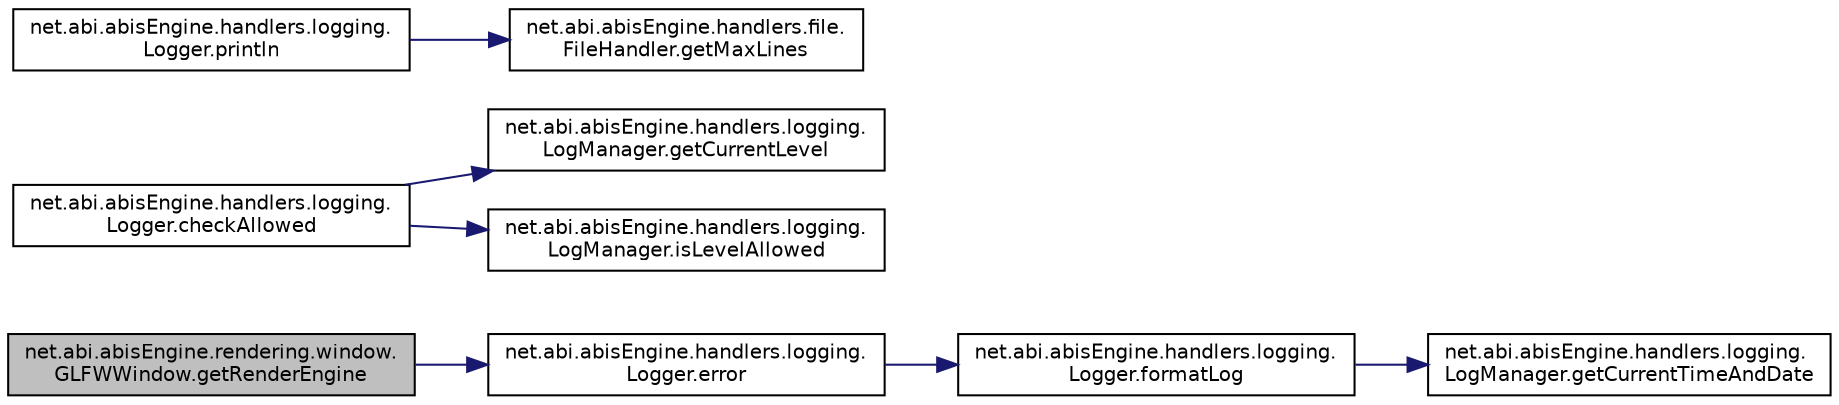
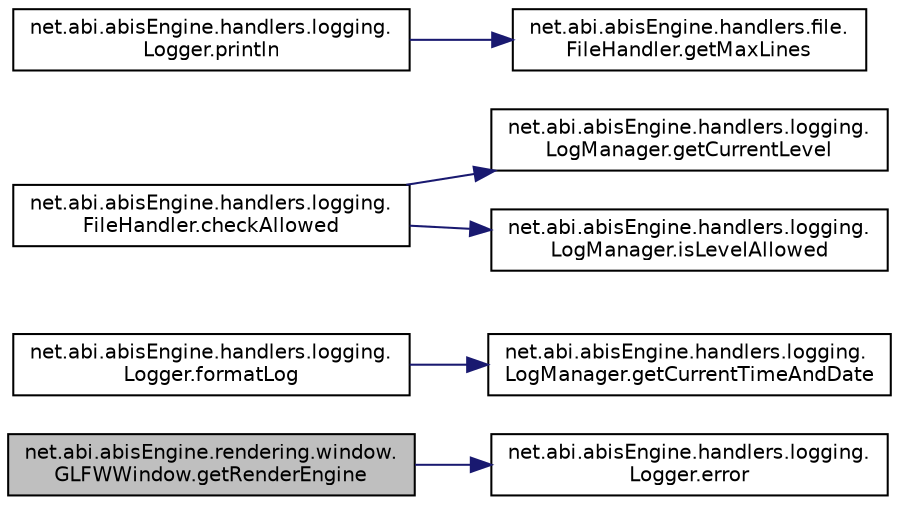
(211, 216) -> (211, 216)
(911, 365) -> none
